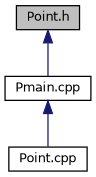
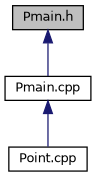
(48, 18) -> (48, 18)
